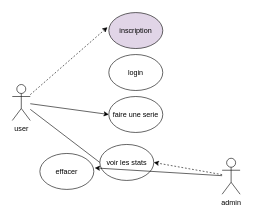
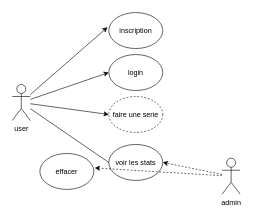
(136, 30) -> (136, 30)
(67, 63) -> (67, 63)
none -> (67, 87)
(136, 114) -> (136, 114)
(127, 162) -> (136, 162)
(160, 172) -> (160, 172)
